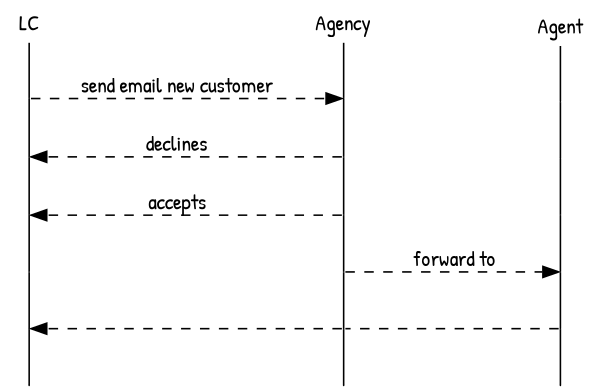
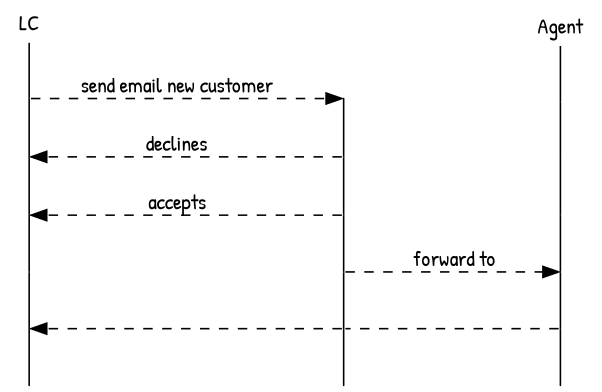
(344, 24) -> none
